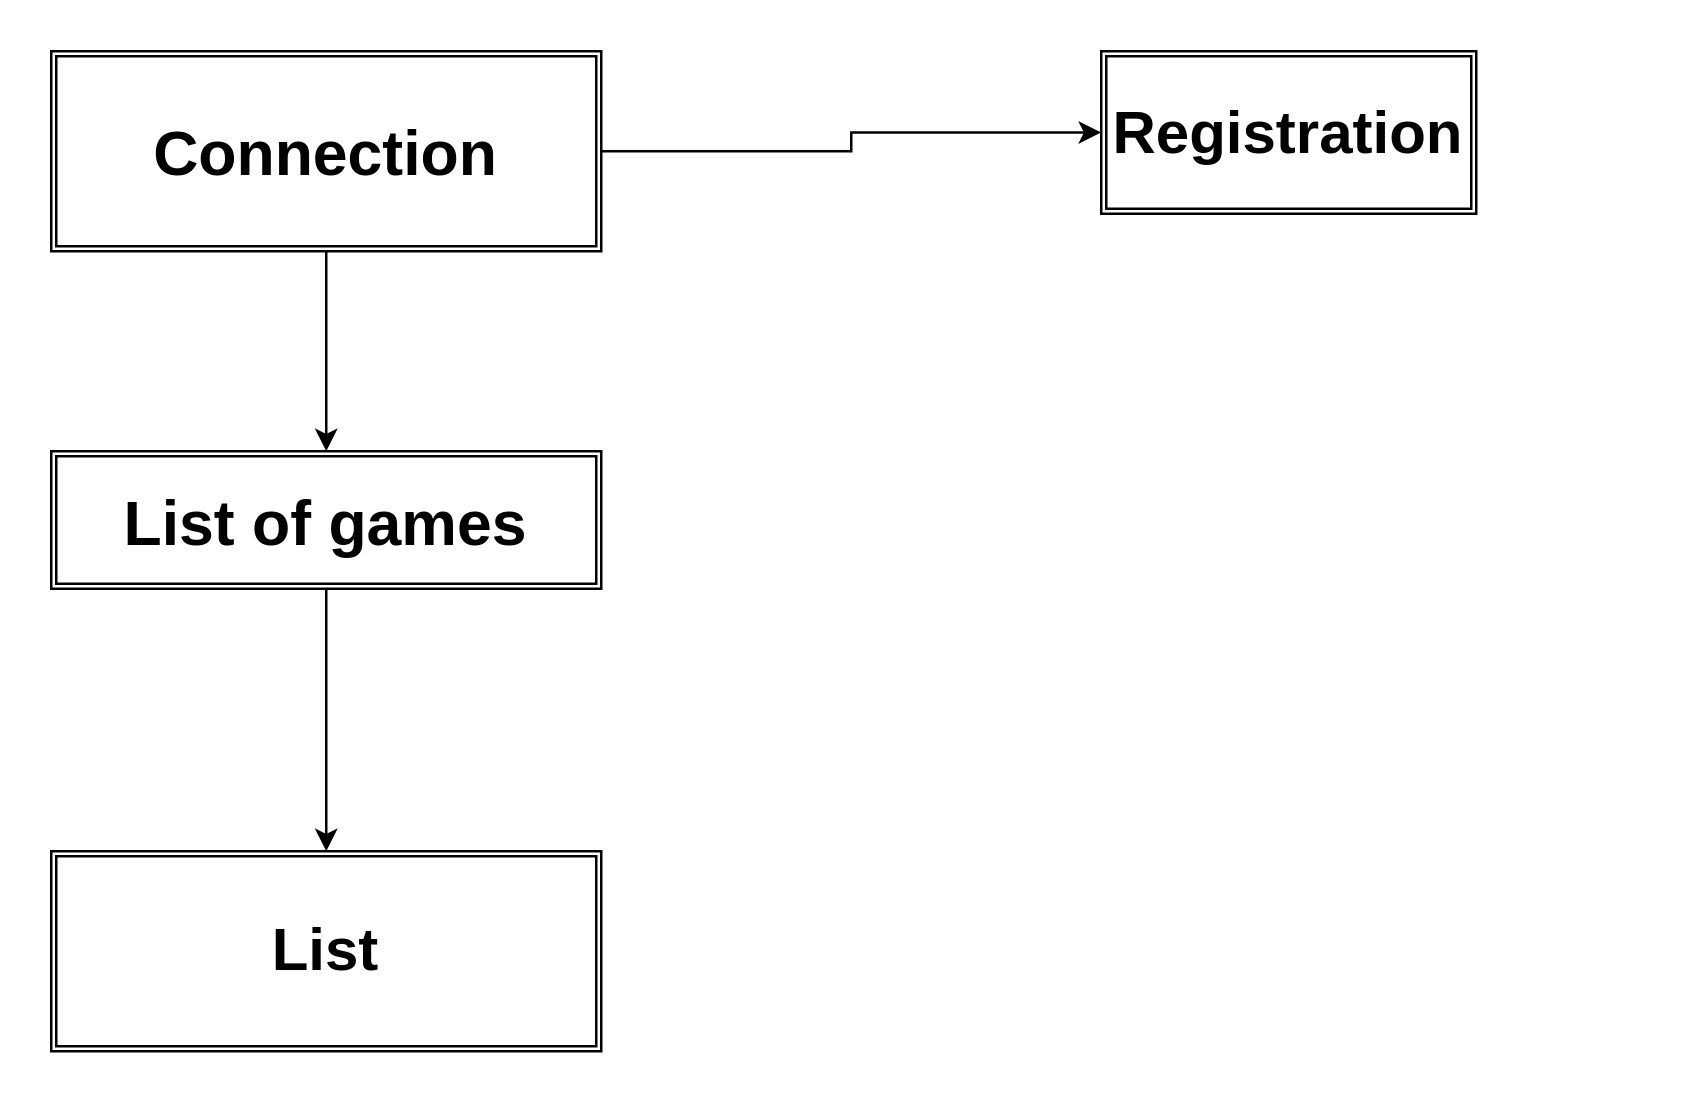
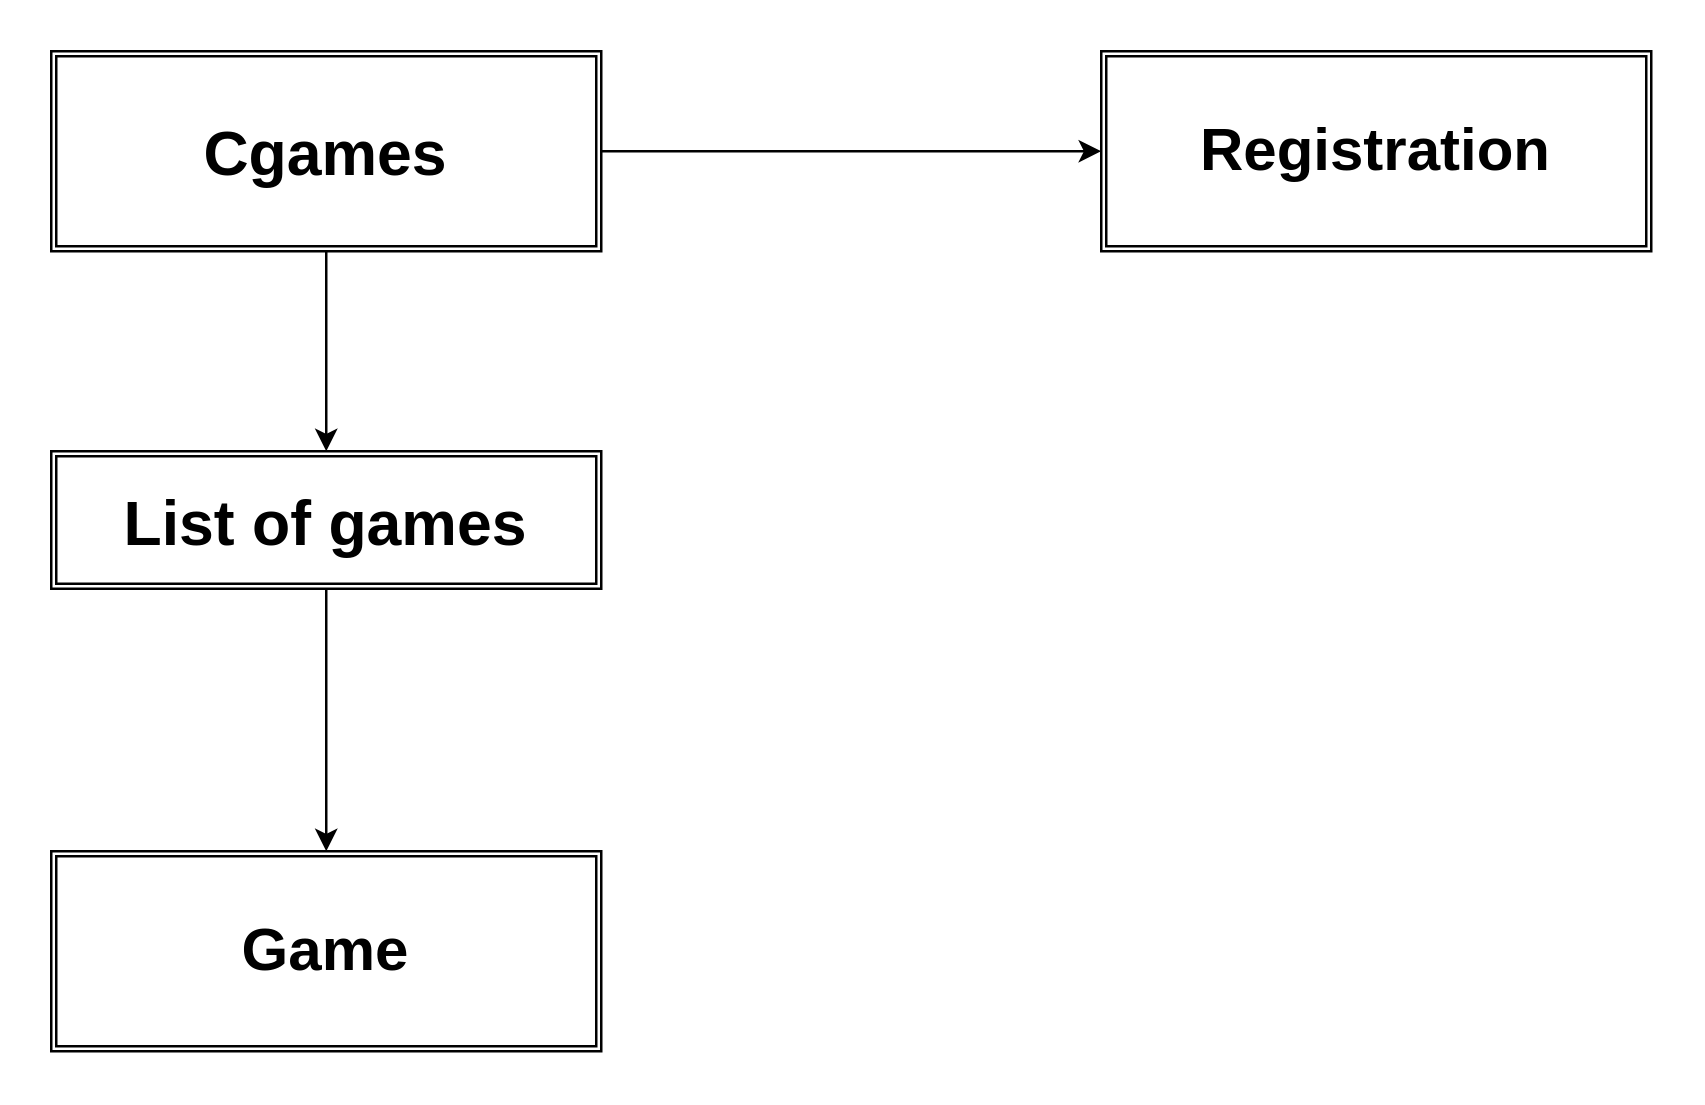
(1289, 133) -> (1376, 151)
(326, 151) -> (326, 151)
(326, 951) -> (326, 951)
